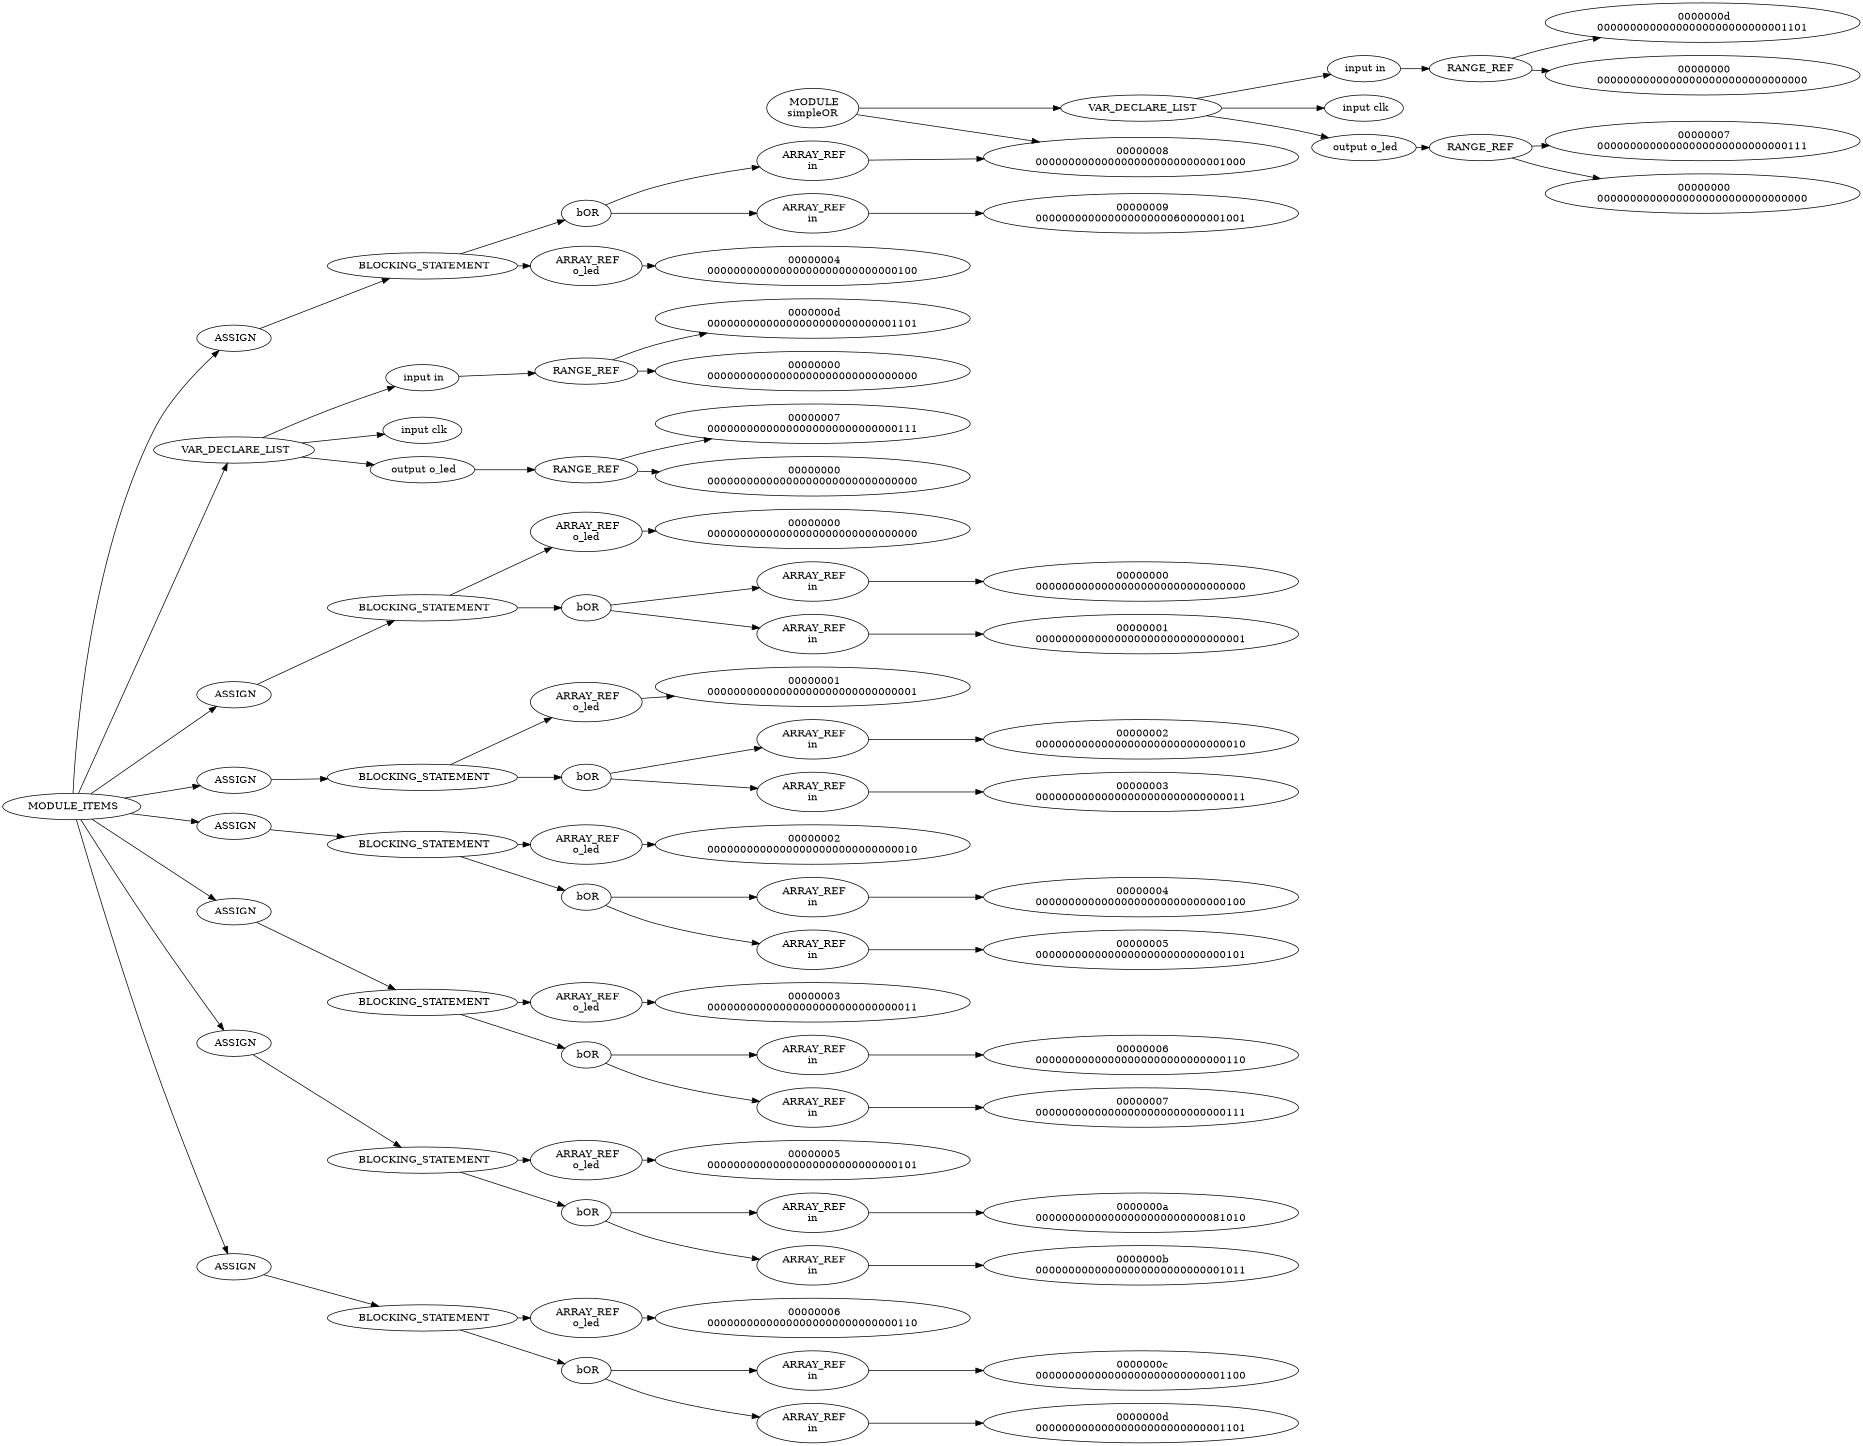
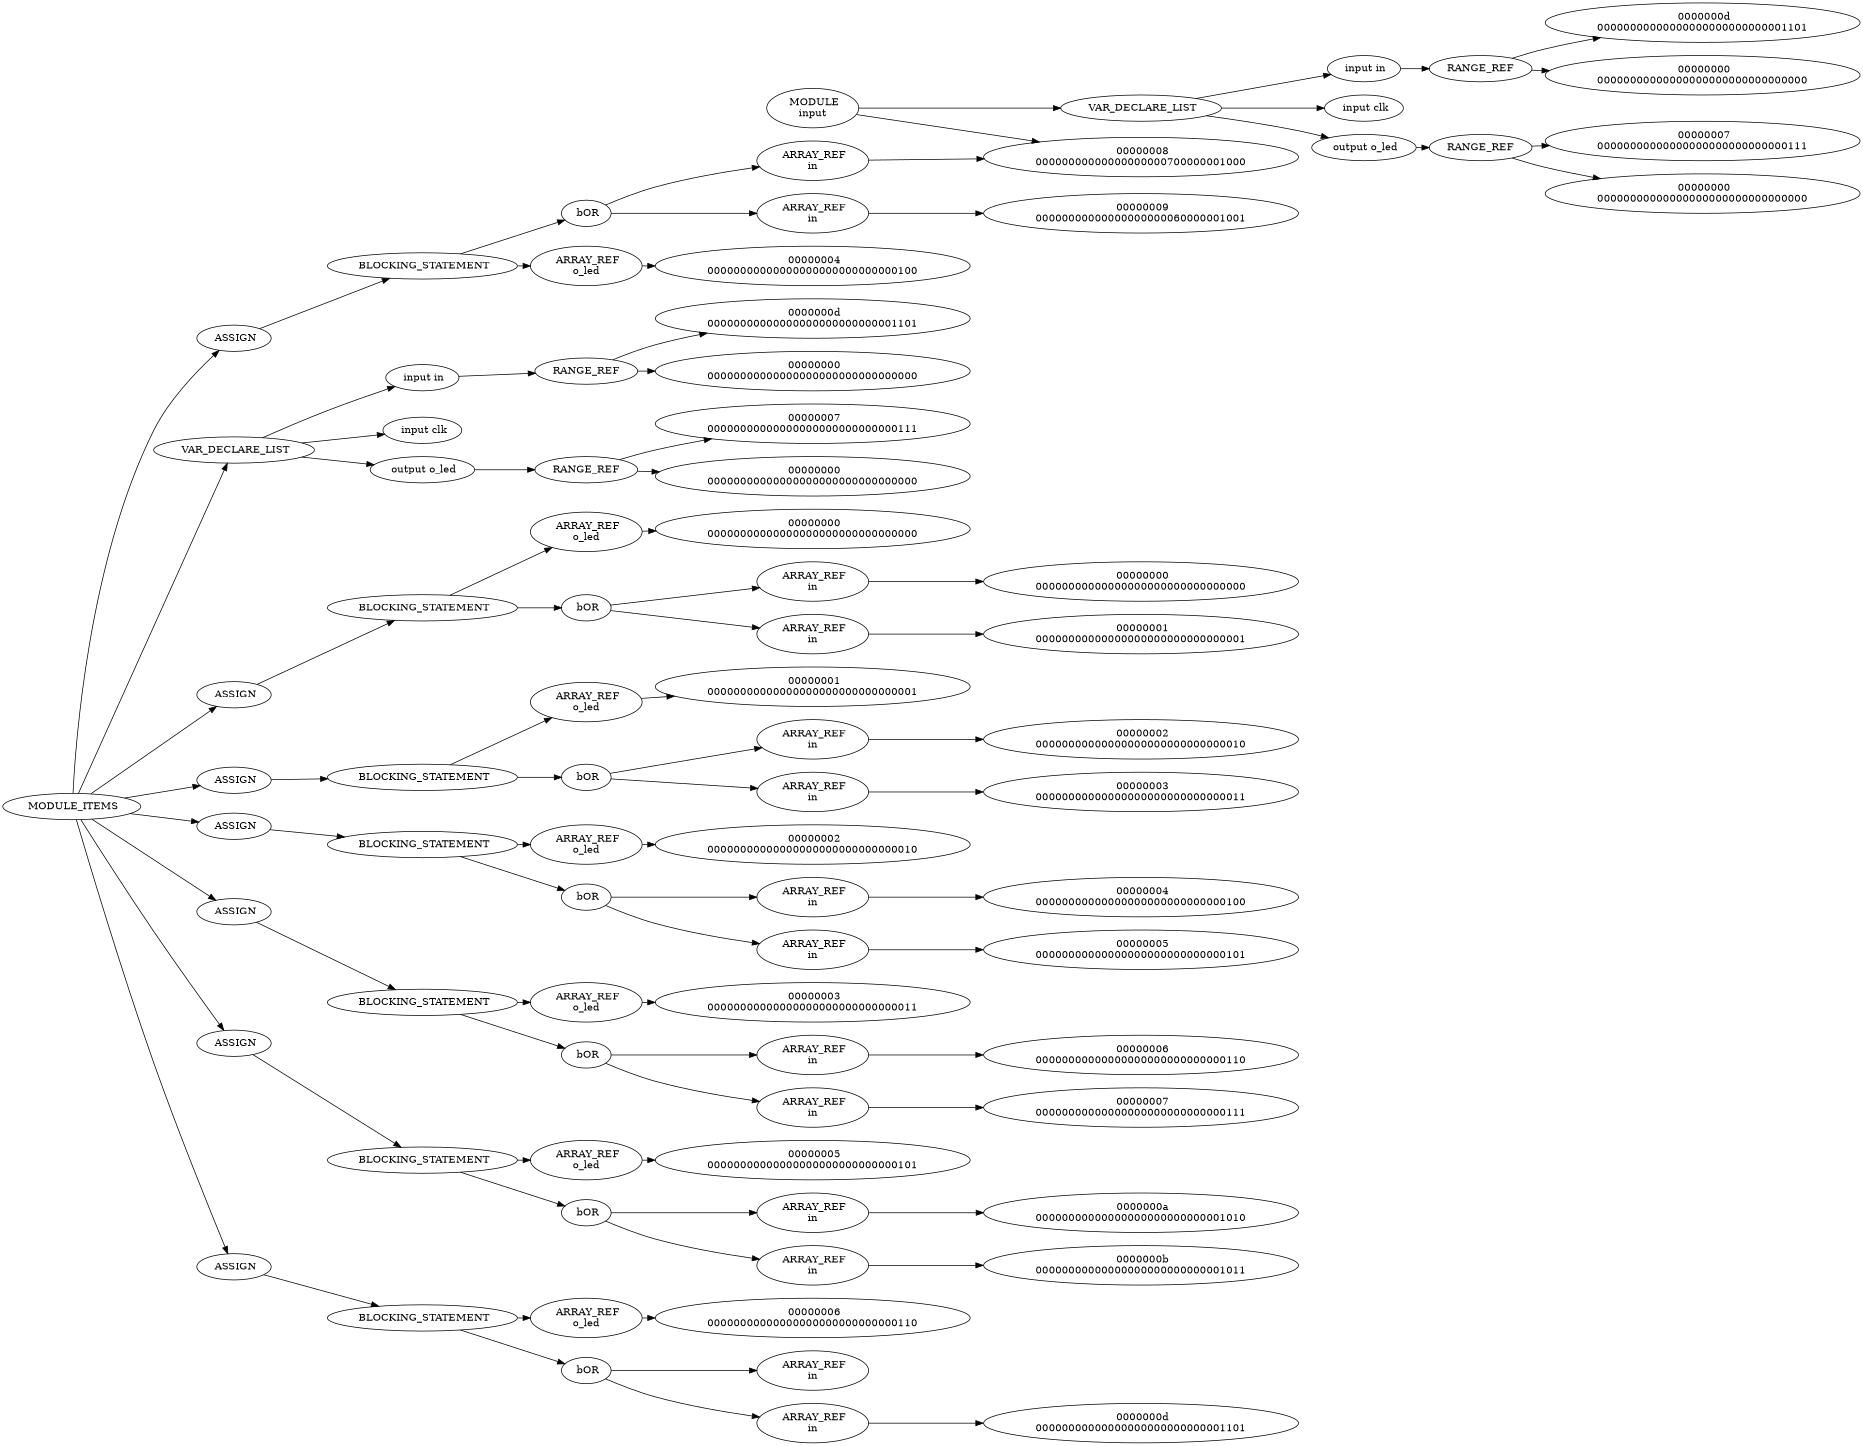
(813, 113) -> (813, 113)
(1141, 162) -> (1141, 162)
(1141, 1218) -> (1141, 1218)
(1141, 1371) -> none
